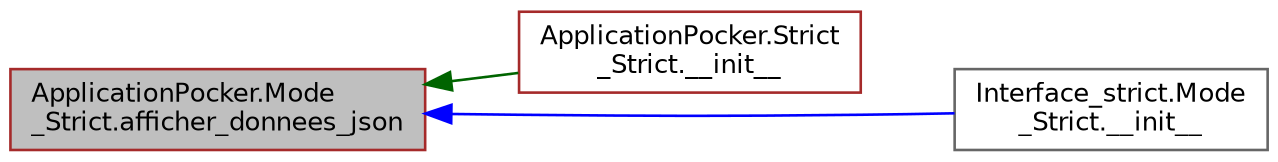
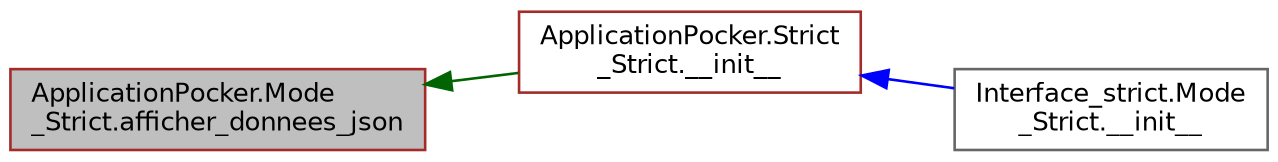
(703, 116) -> (921, 84)
